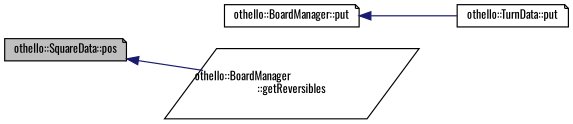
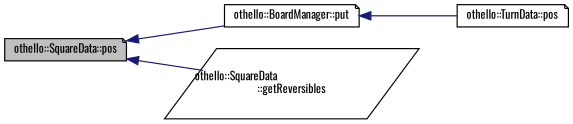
(513, 16) -> (513, 16)
none -> (181, 32)
(292, 84) -> (292, 84)
